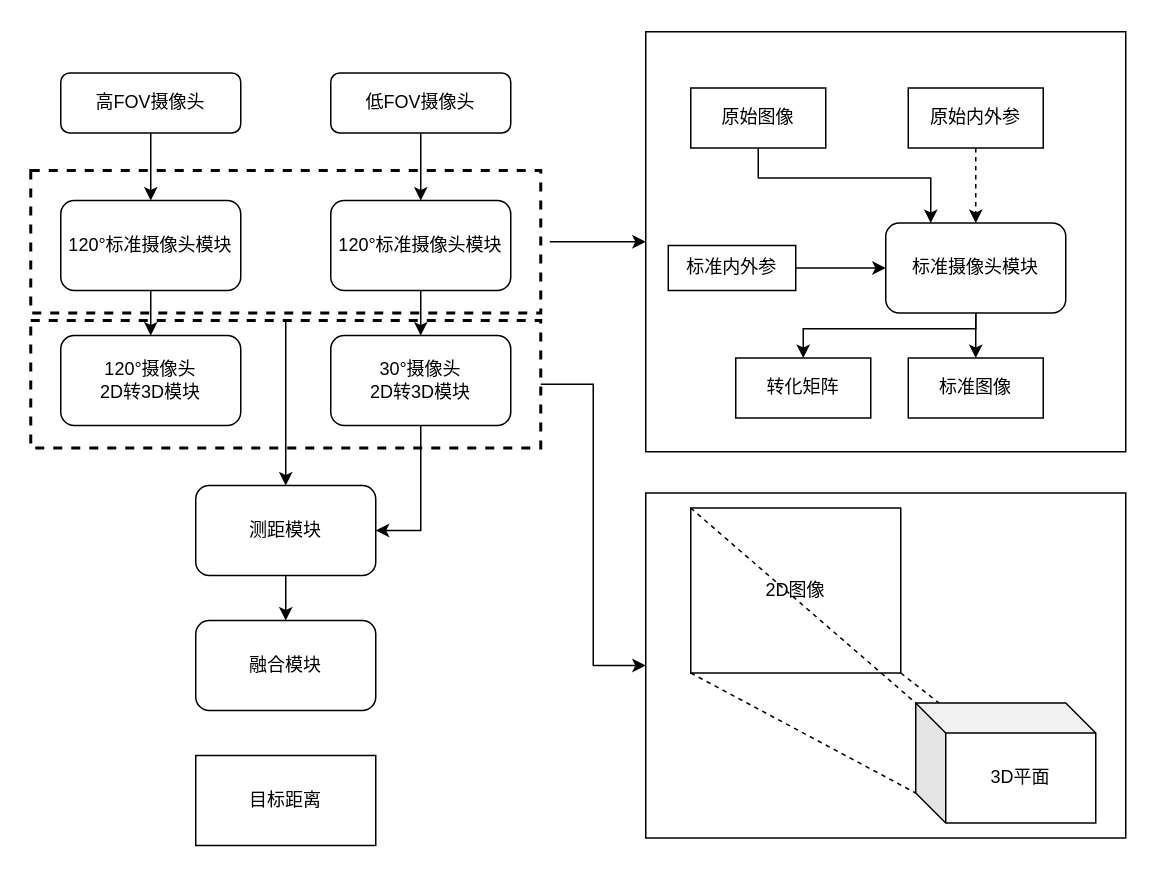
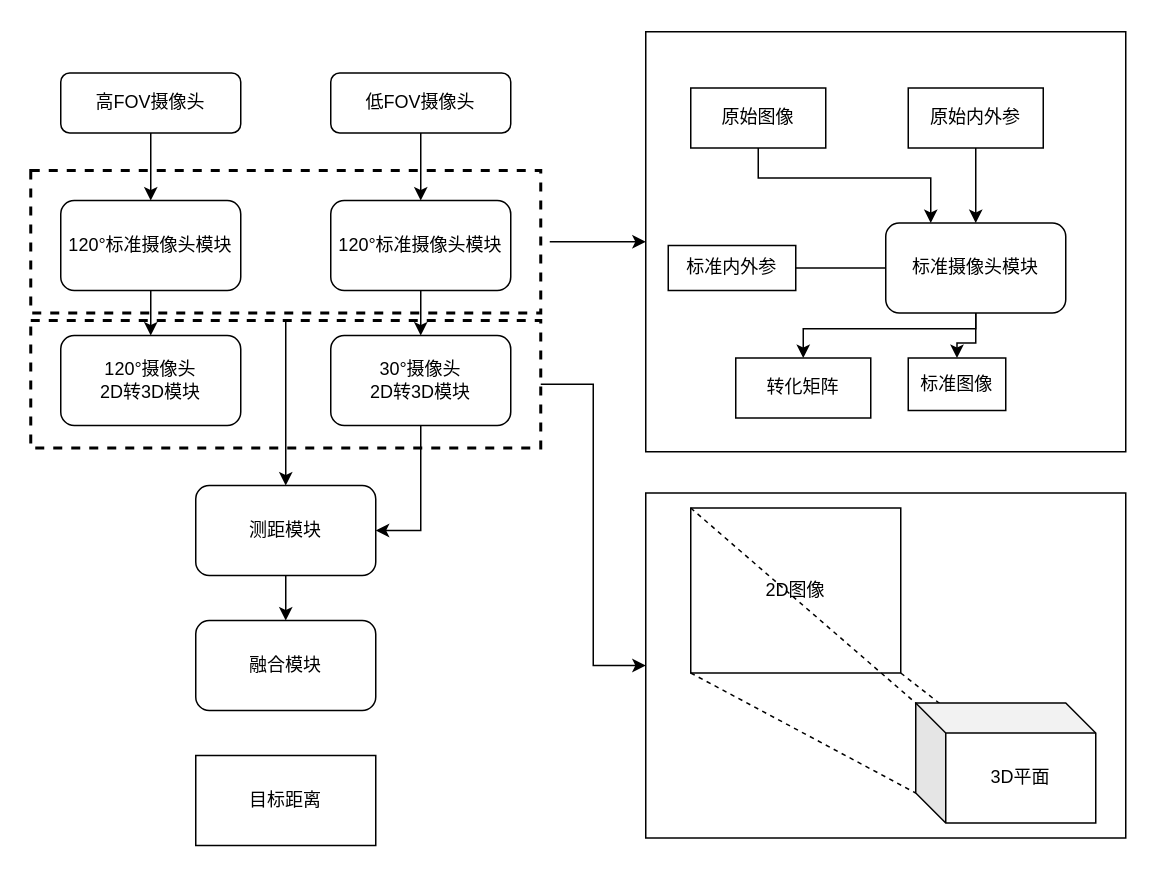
(976, 181) -> (976, 181)
(874, 268) -> (878, 268)
(976, 388) -> (957, 384)
